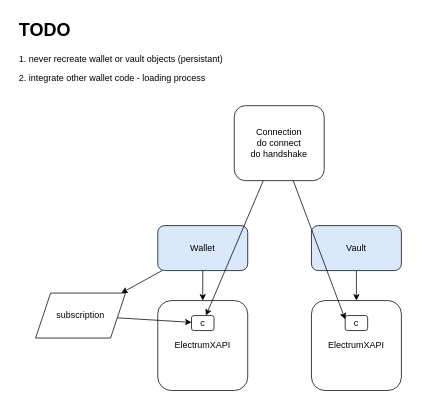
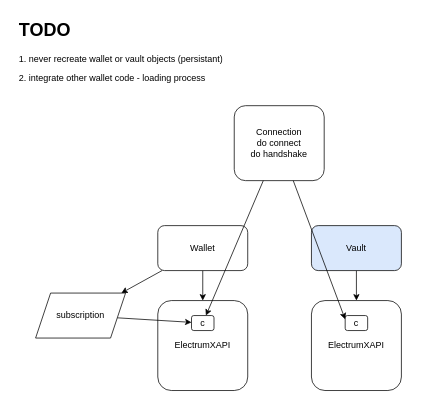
(203, 248) -> (203, 248)
